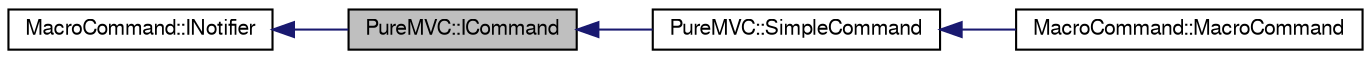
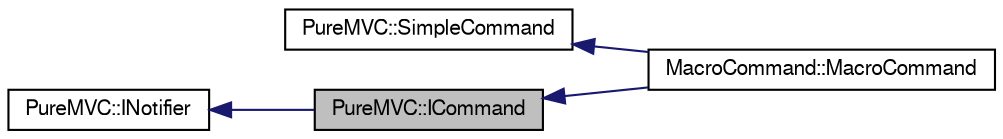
(140, 30) -> (109, 110)
(626, 30) -> (606, 92)
